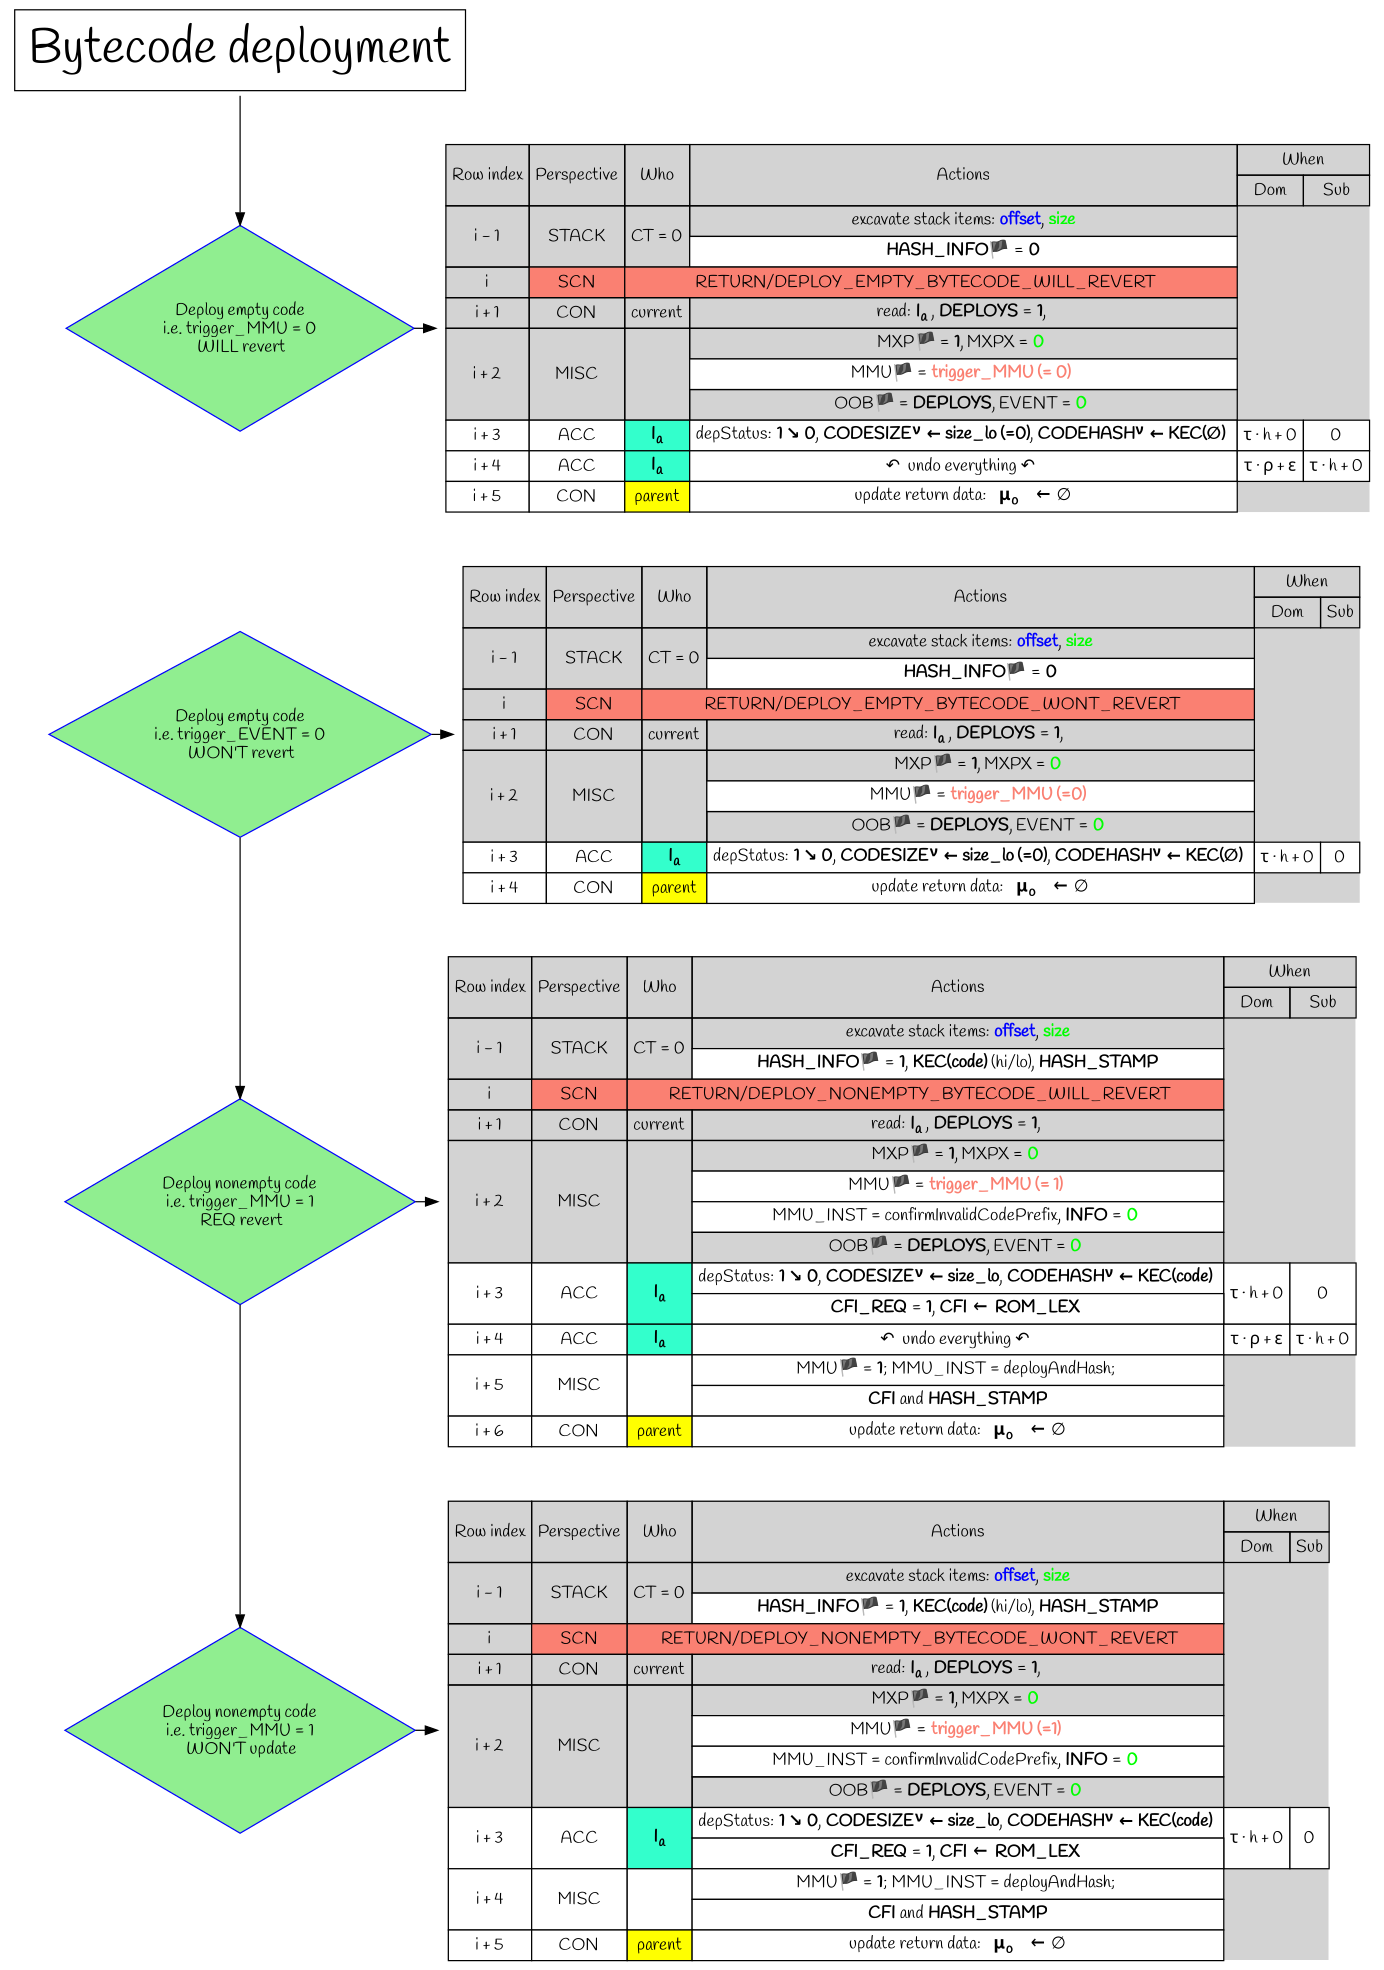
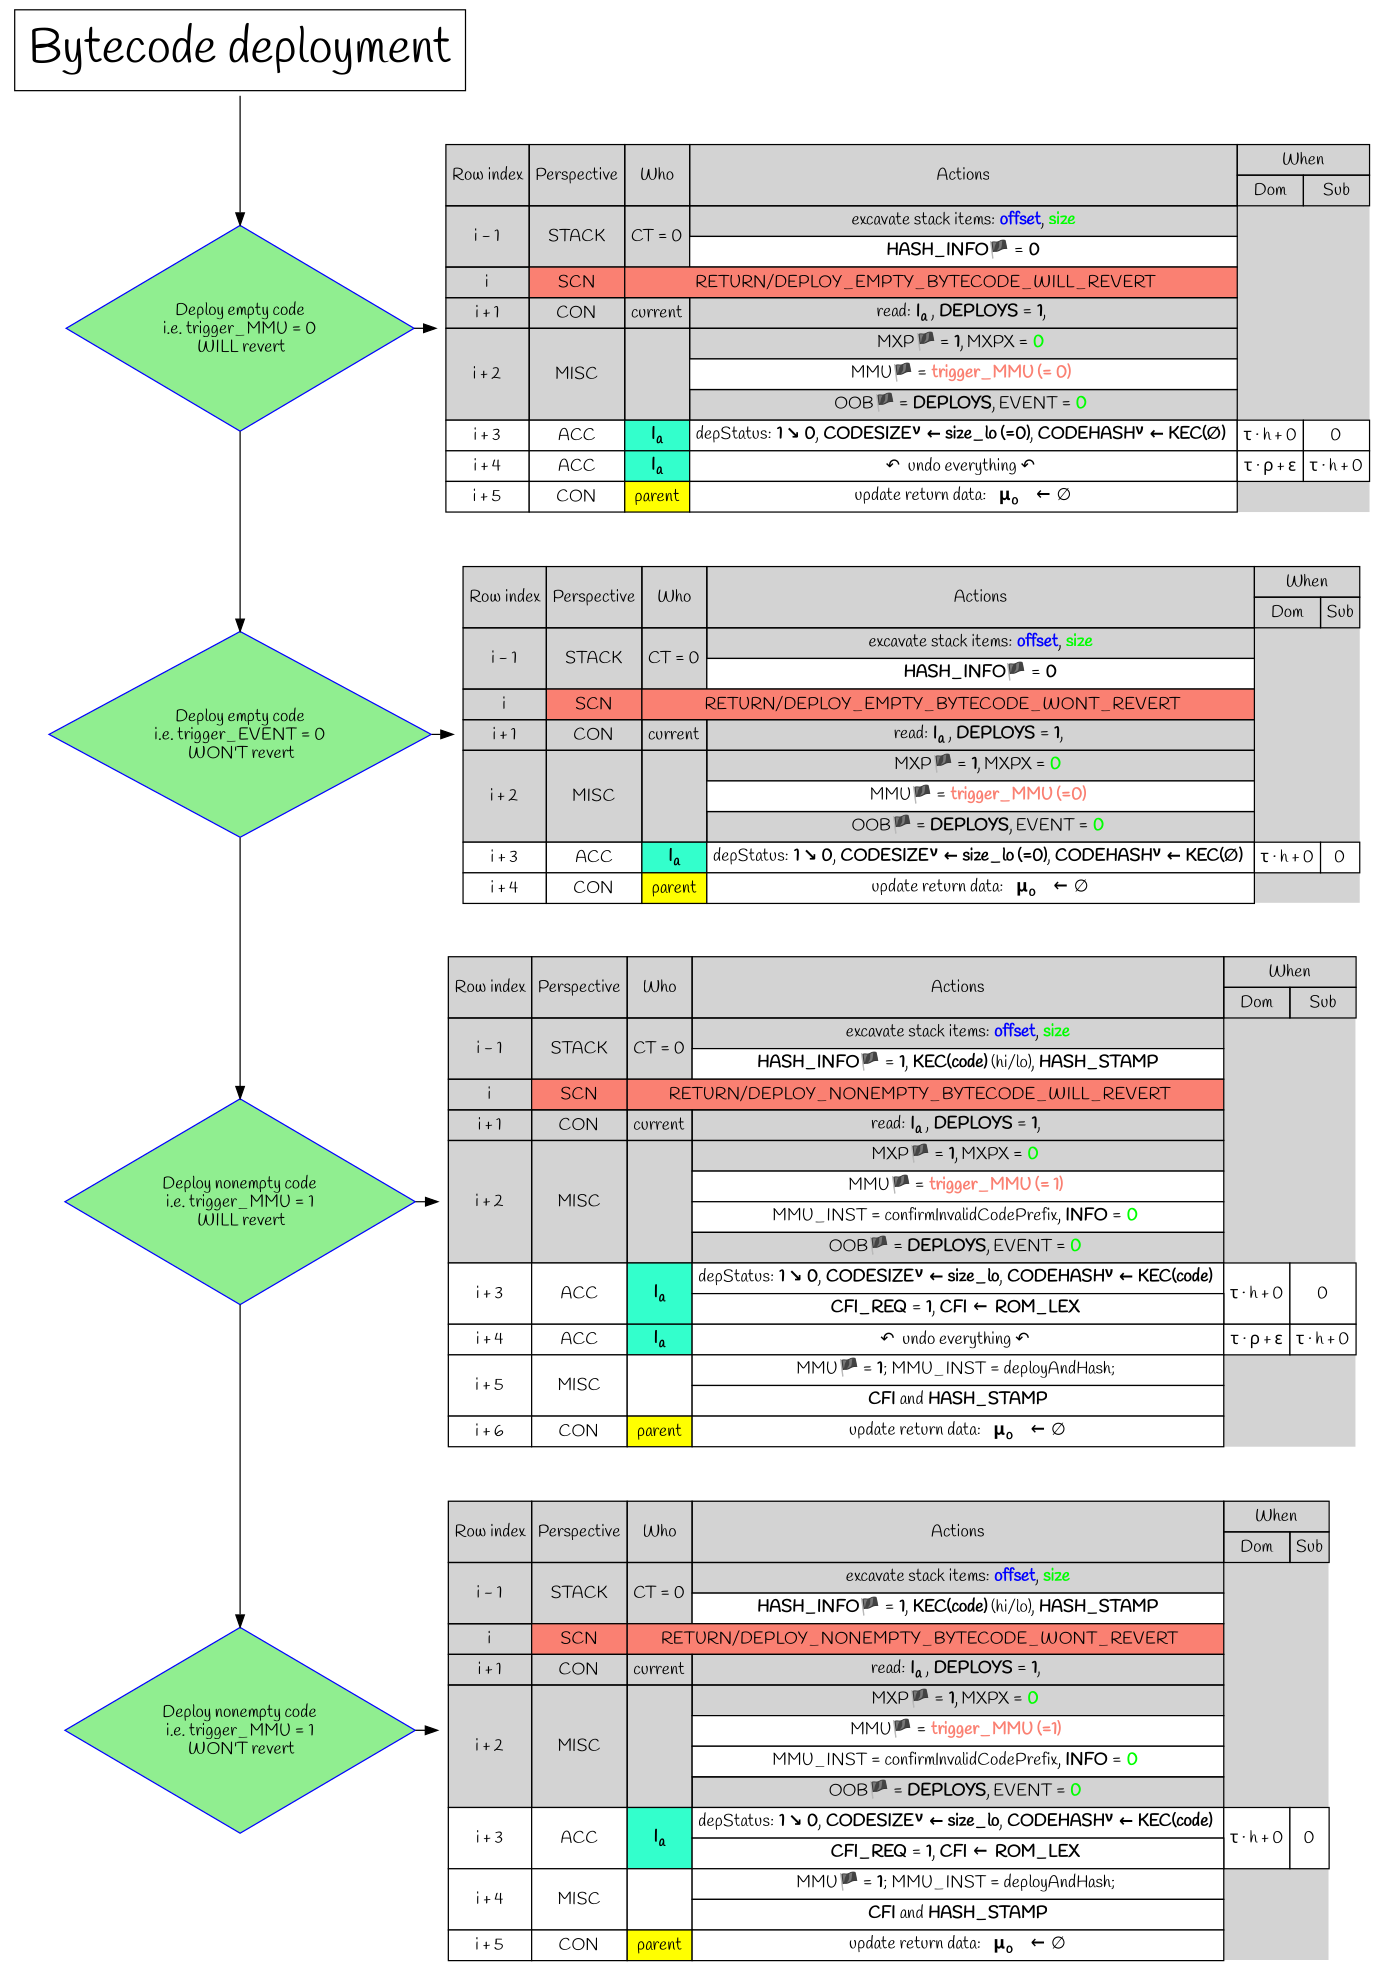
none -> (240, 525)
(240, 1202) -> (240, 1202)
(240, 1730) -> (240, 1730)
